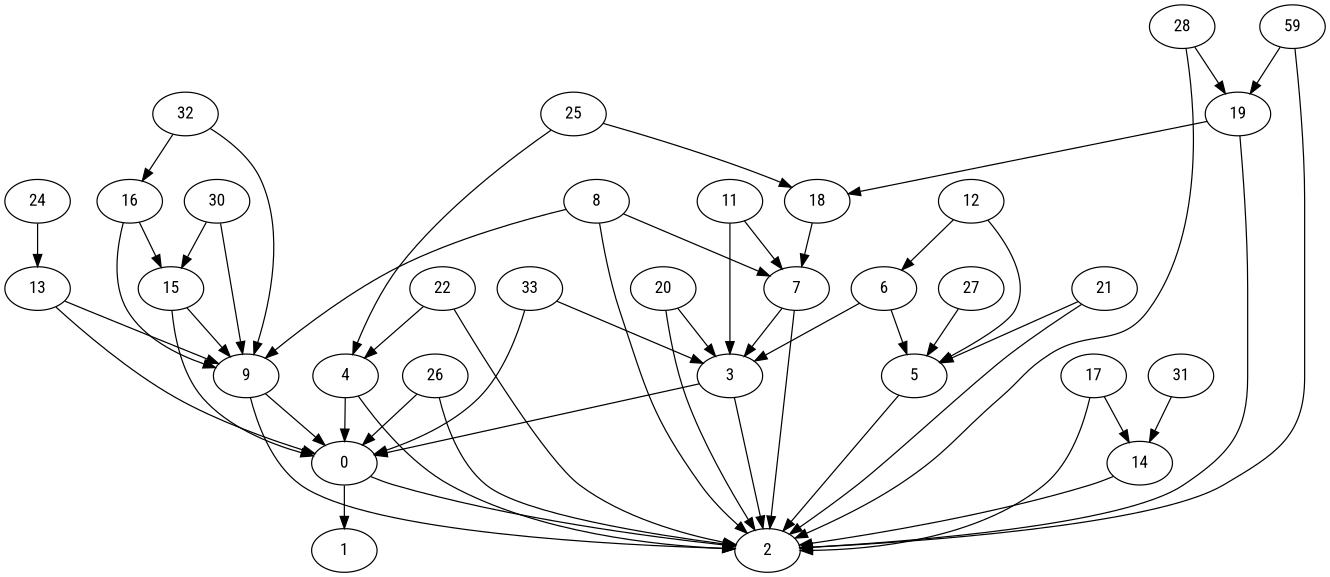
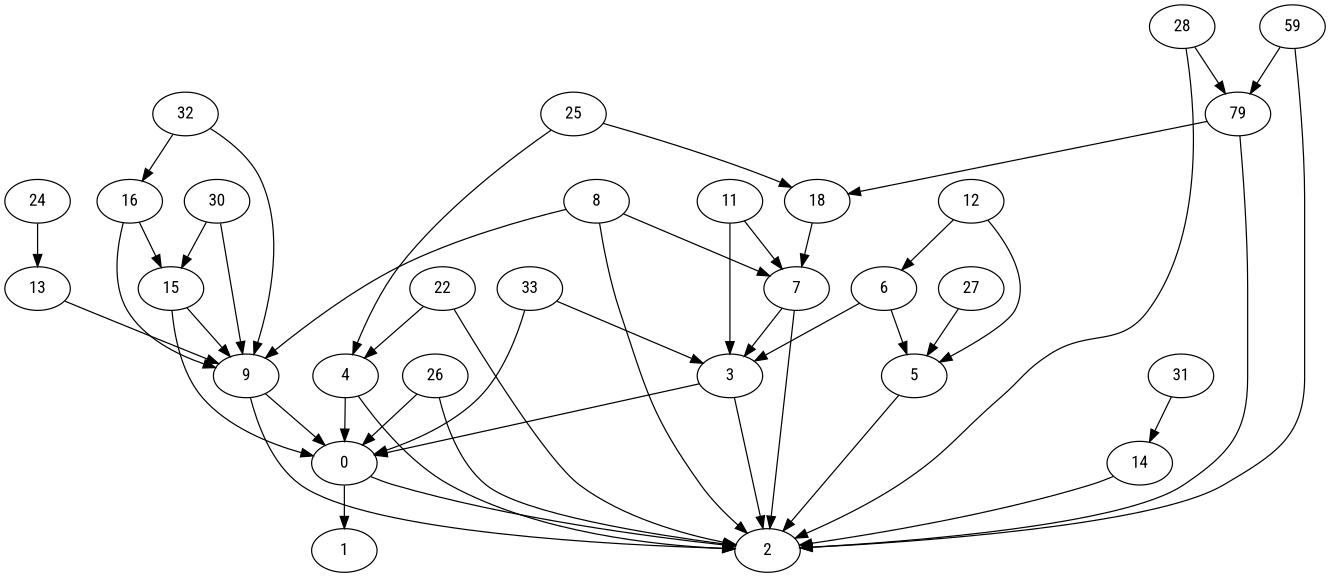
(1238, 114) -> (1238, 114)
(663, 289) -> none
(1105, 289) -> none
(1094, 376) -> none
(170, 394) -> none
